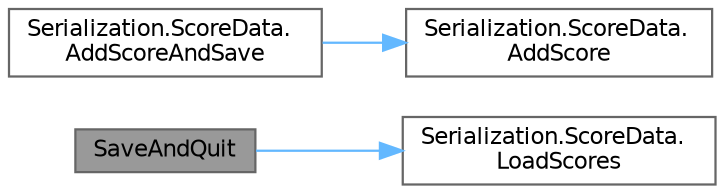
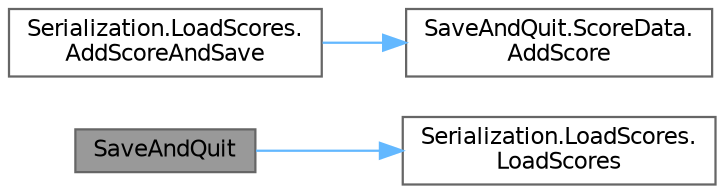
(165, 43) -> (165, 43)
(559, 43) -> (559, 43)
(559, 151) -> (559, 151)
